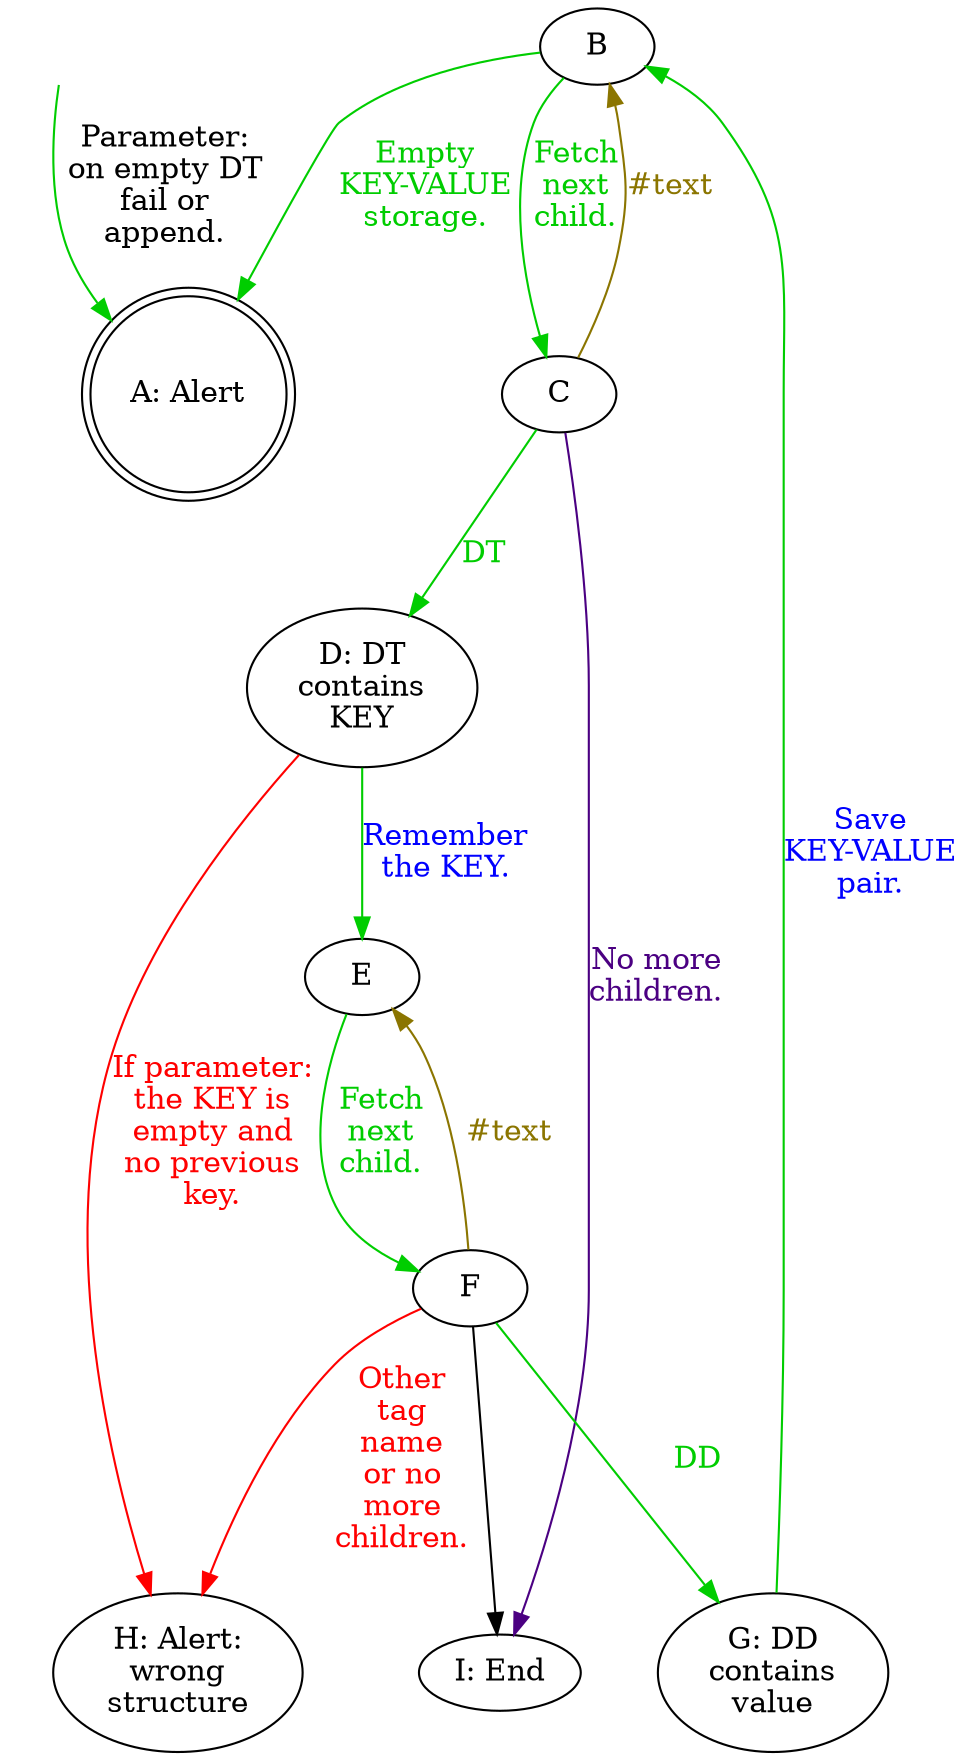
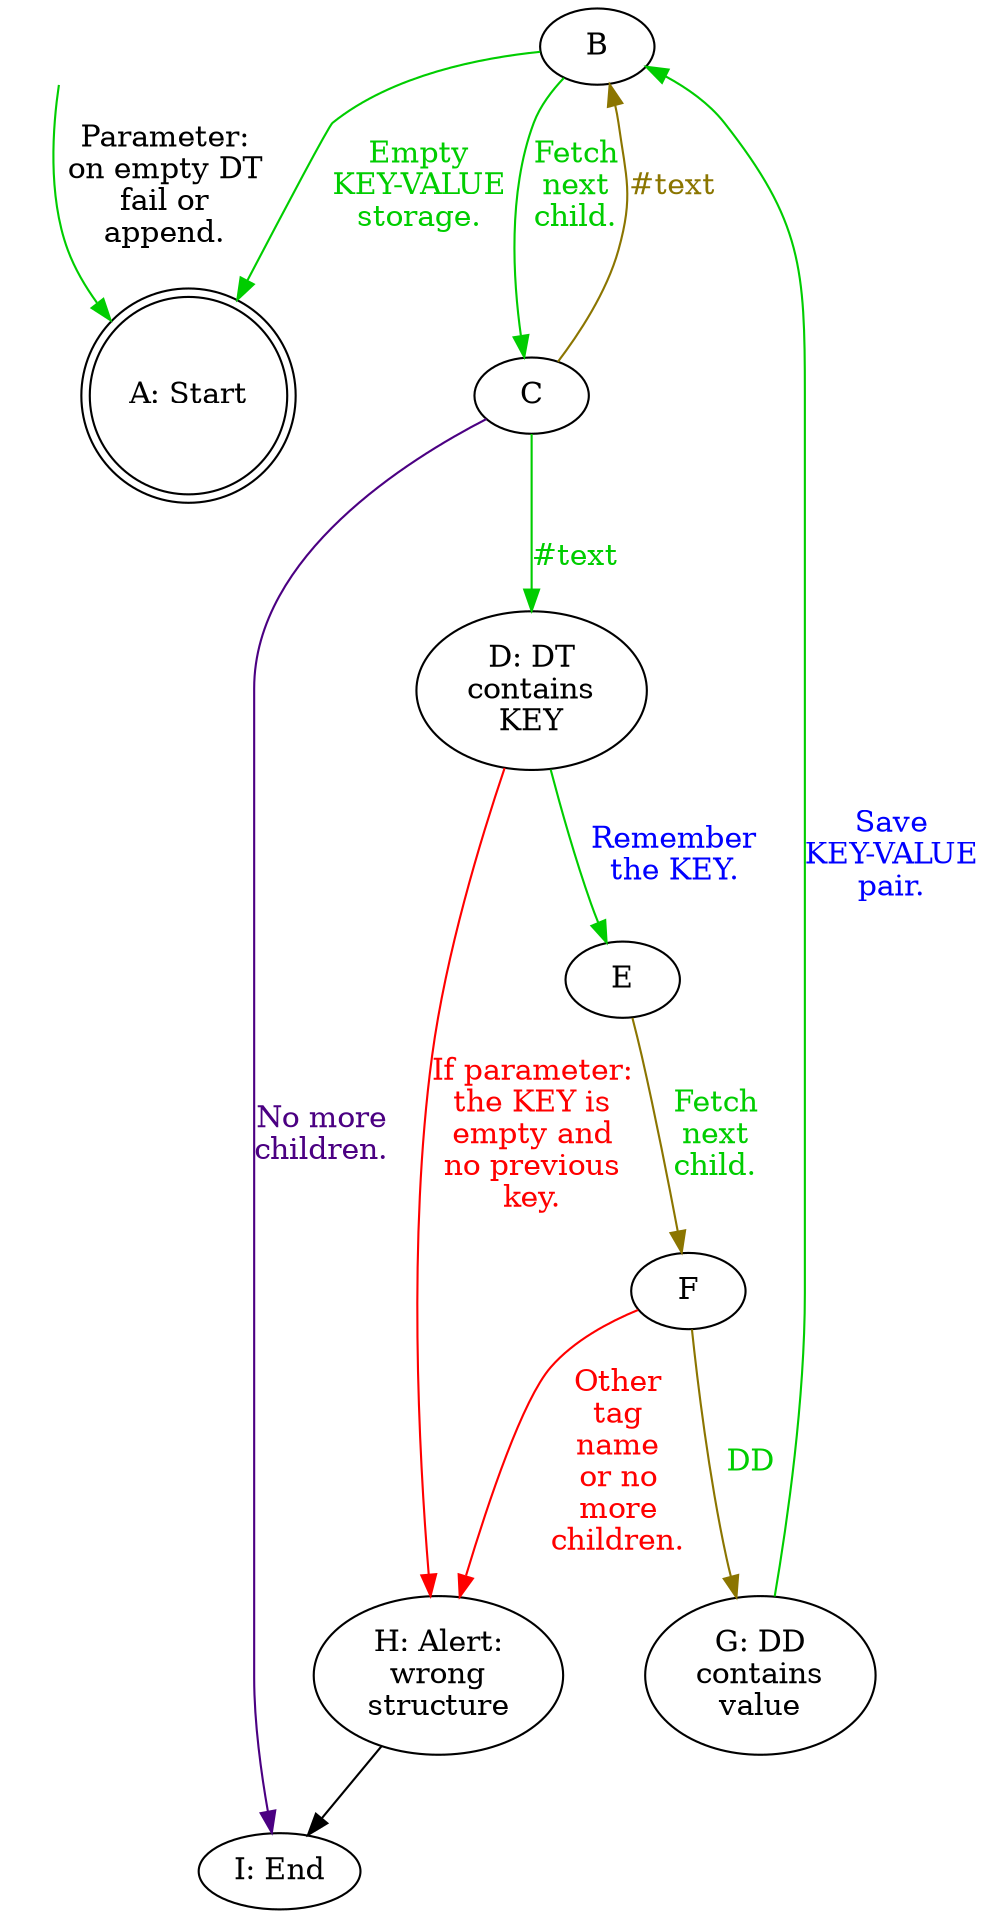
(189, 394) -> (189, 396)
(484, 554) -> (575, 557)
(451, 1134) -> none
(322, 1153) -> (657, 1124)
(600, 1454) -> (708, 1453)
(484, 1470) -> (352, 1782)
